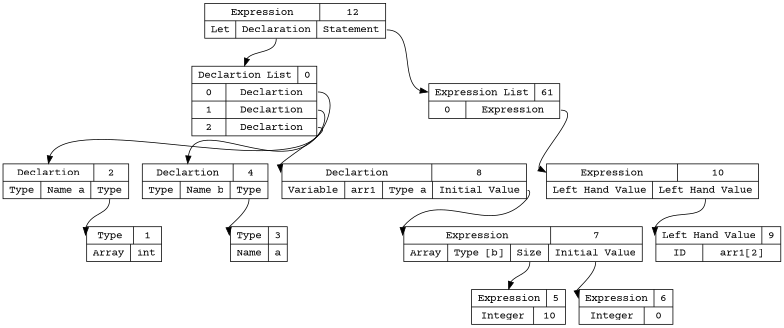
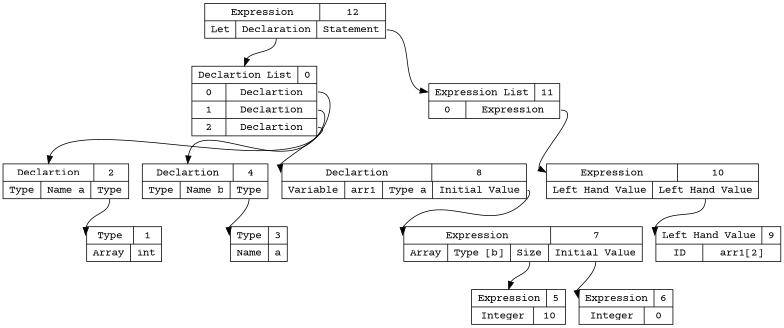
(547, 92) -> (547, 92)
